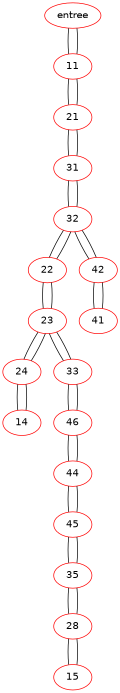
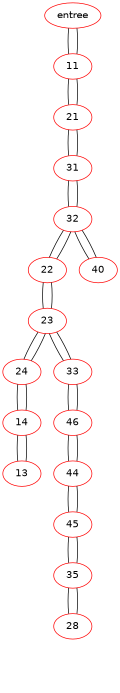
(98, 270) -> (98, 270)
(98, 321) -> none
none -> (22, 474)
(73, 677) -> none
